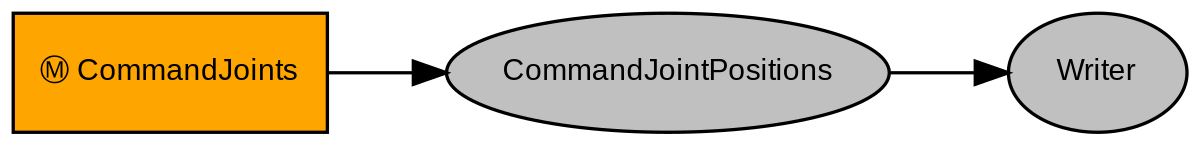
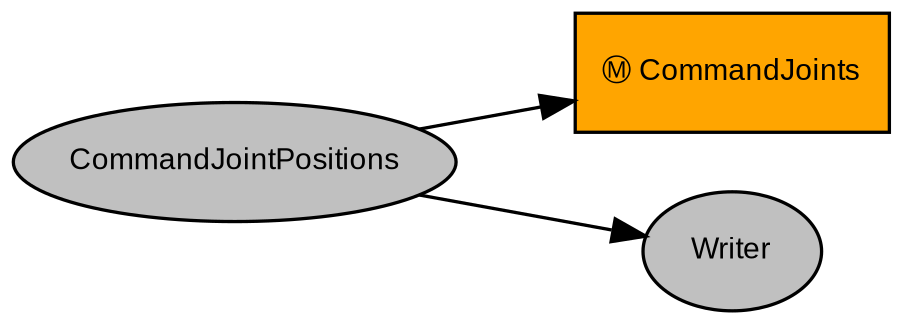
(370, 73) -> (480, 118)
